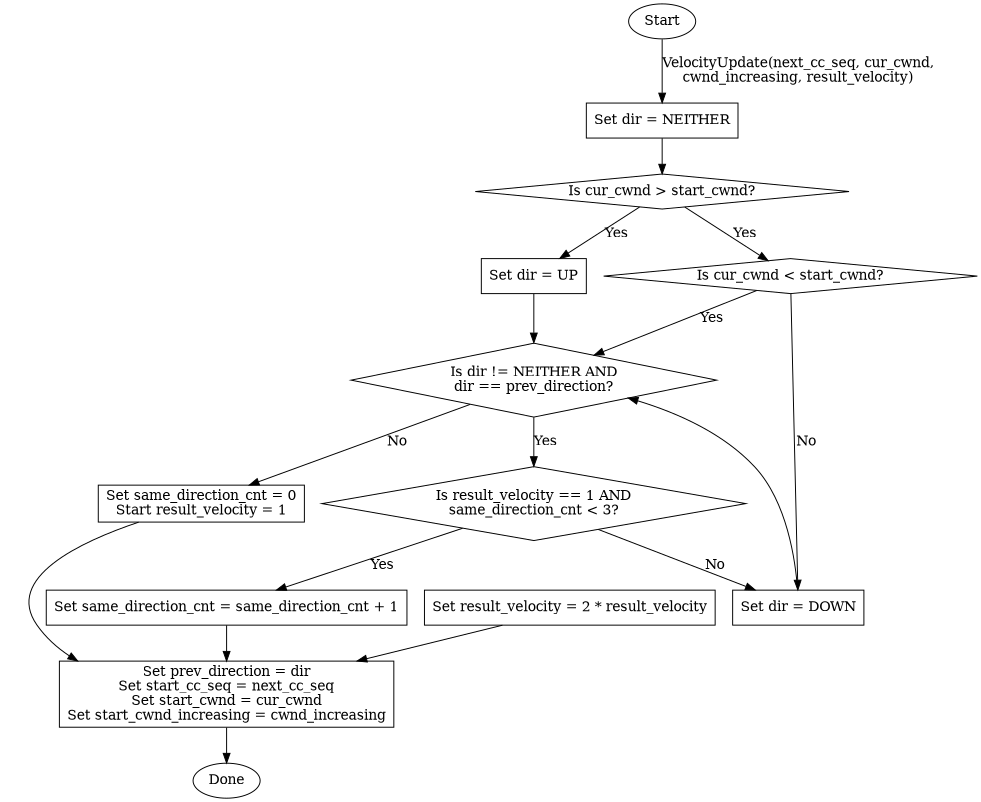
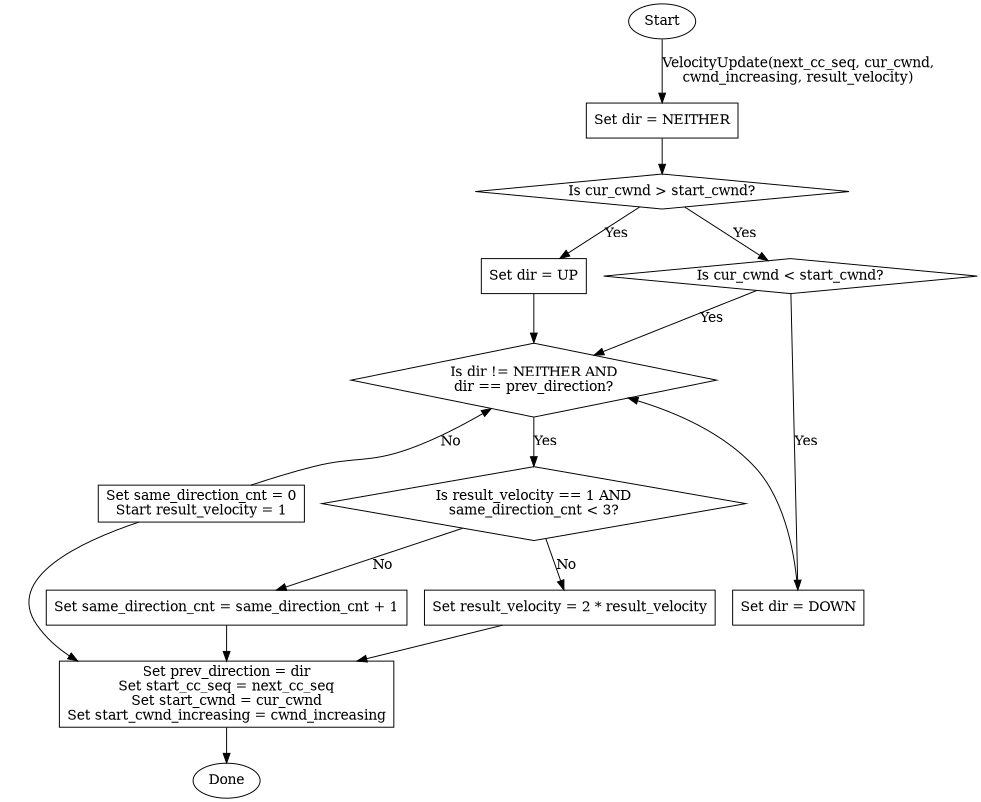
(807, 442) -> (807, 442)
(364, 443) -> (370, 458)
(672, 558) -> (553, 560)
(383, 565) -> (383, 565)
